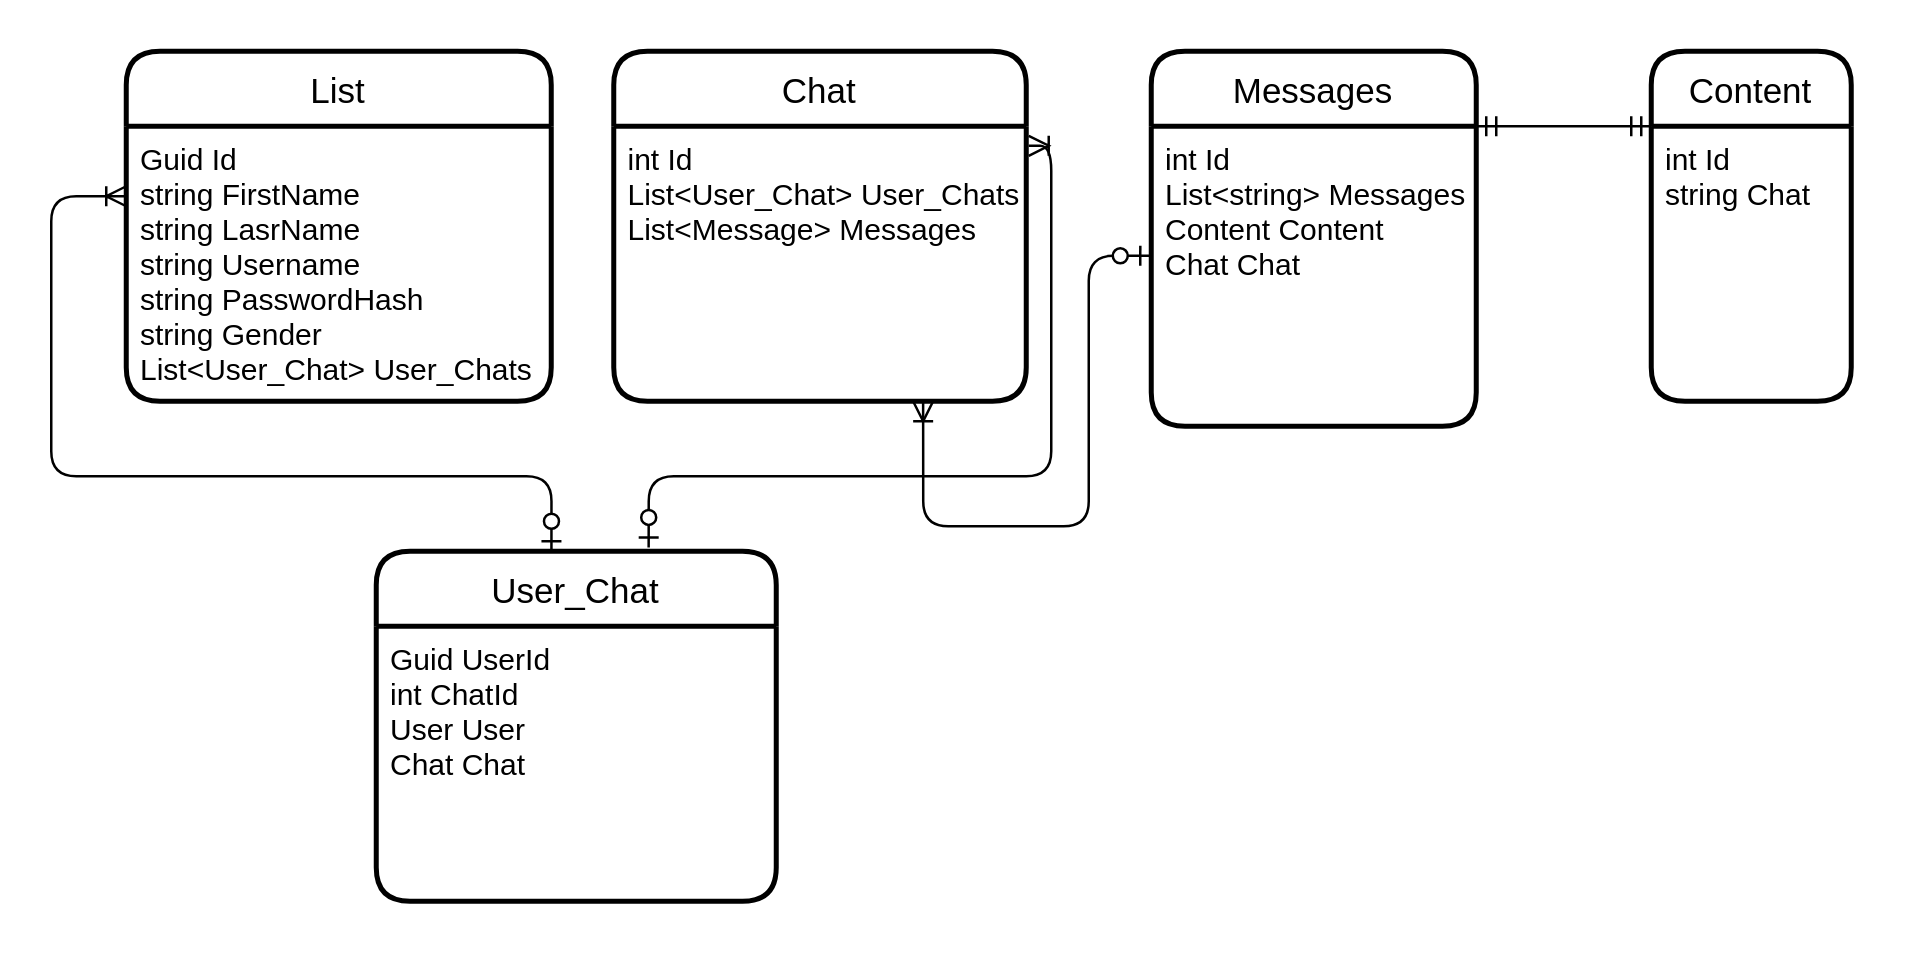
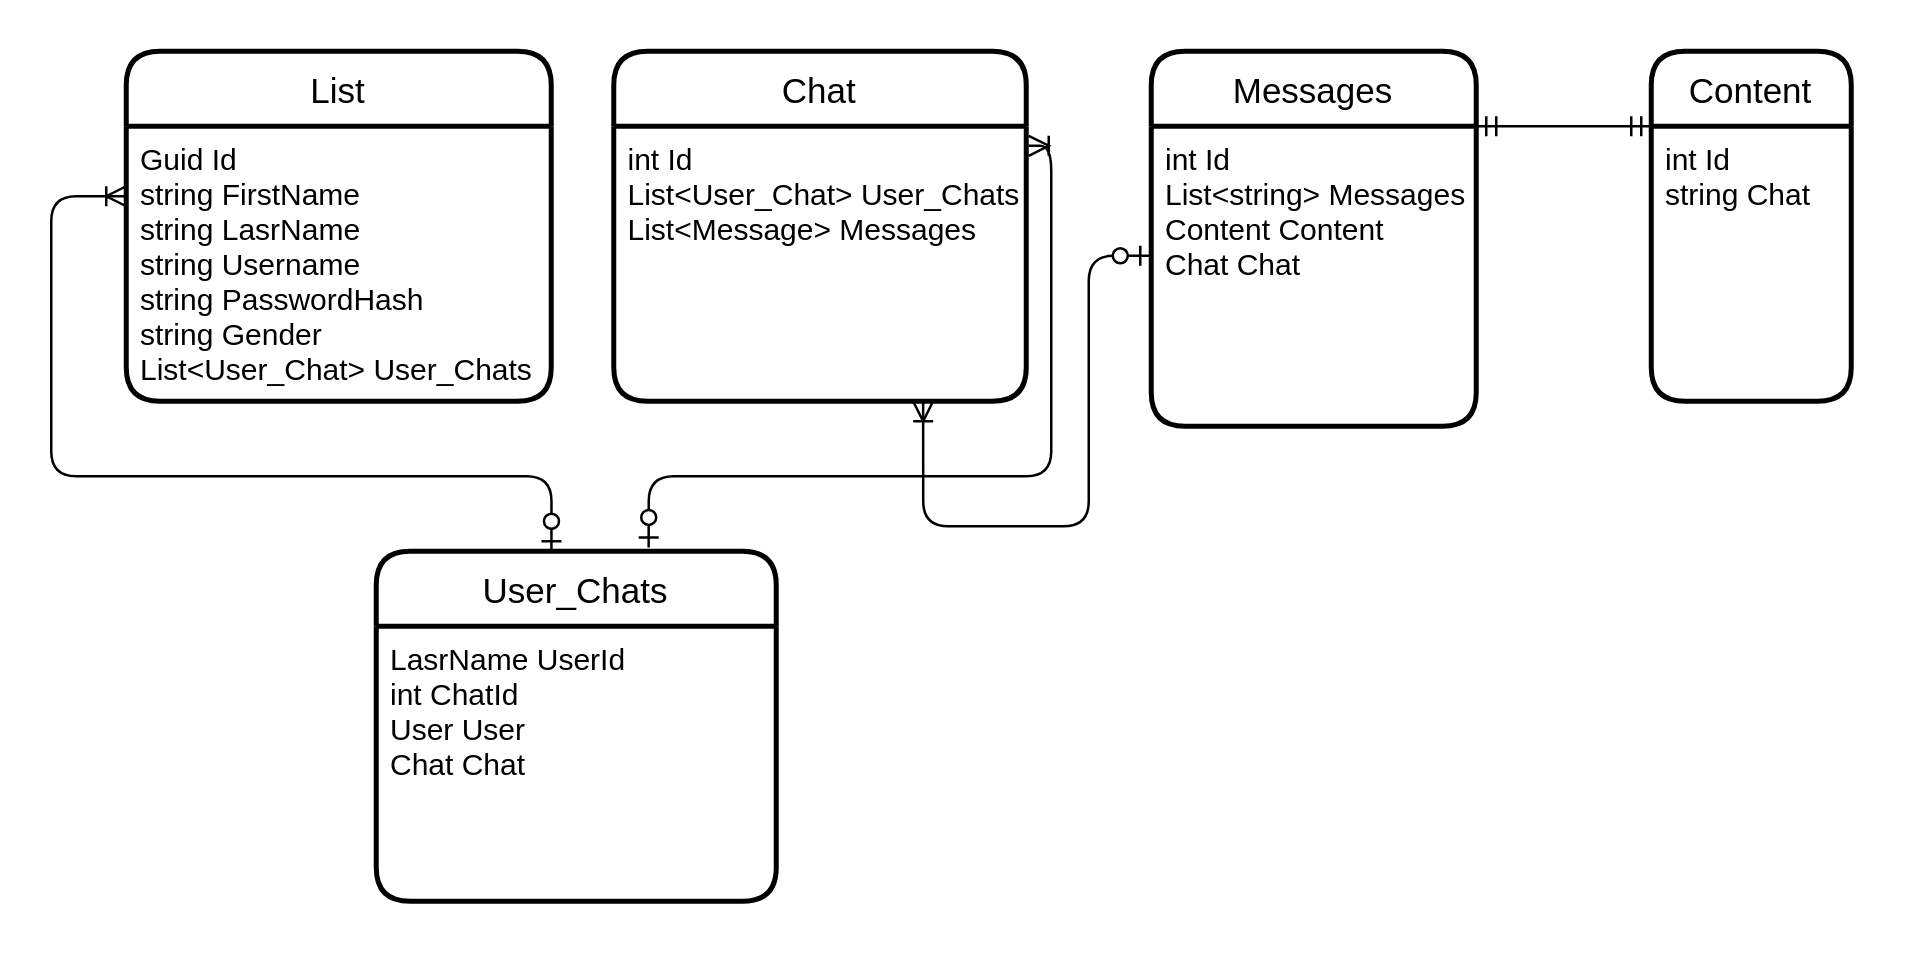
(575, 591) -> (575, 591)
(475, 660) -> (512, 660)
